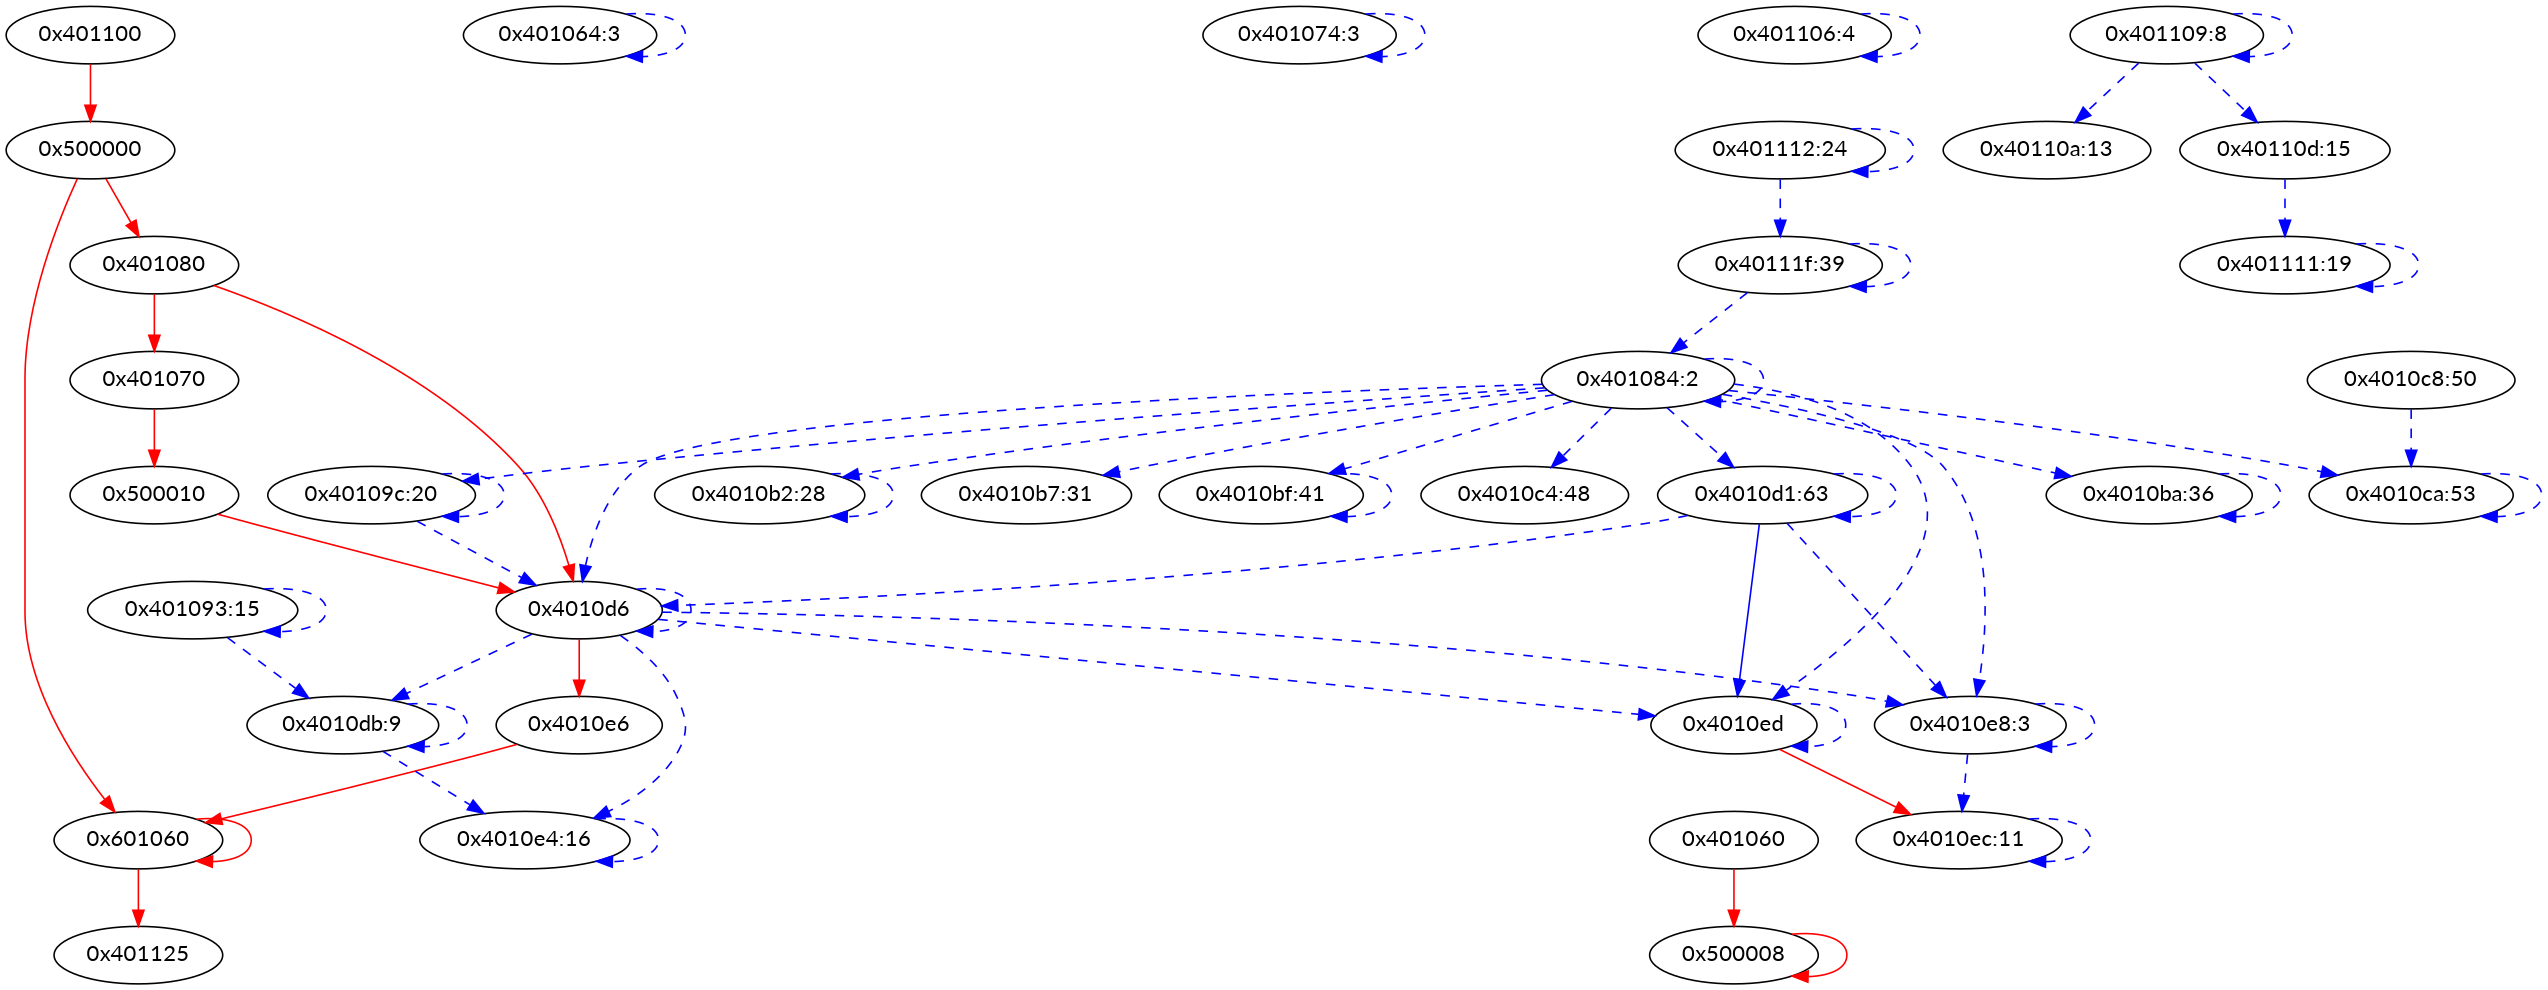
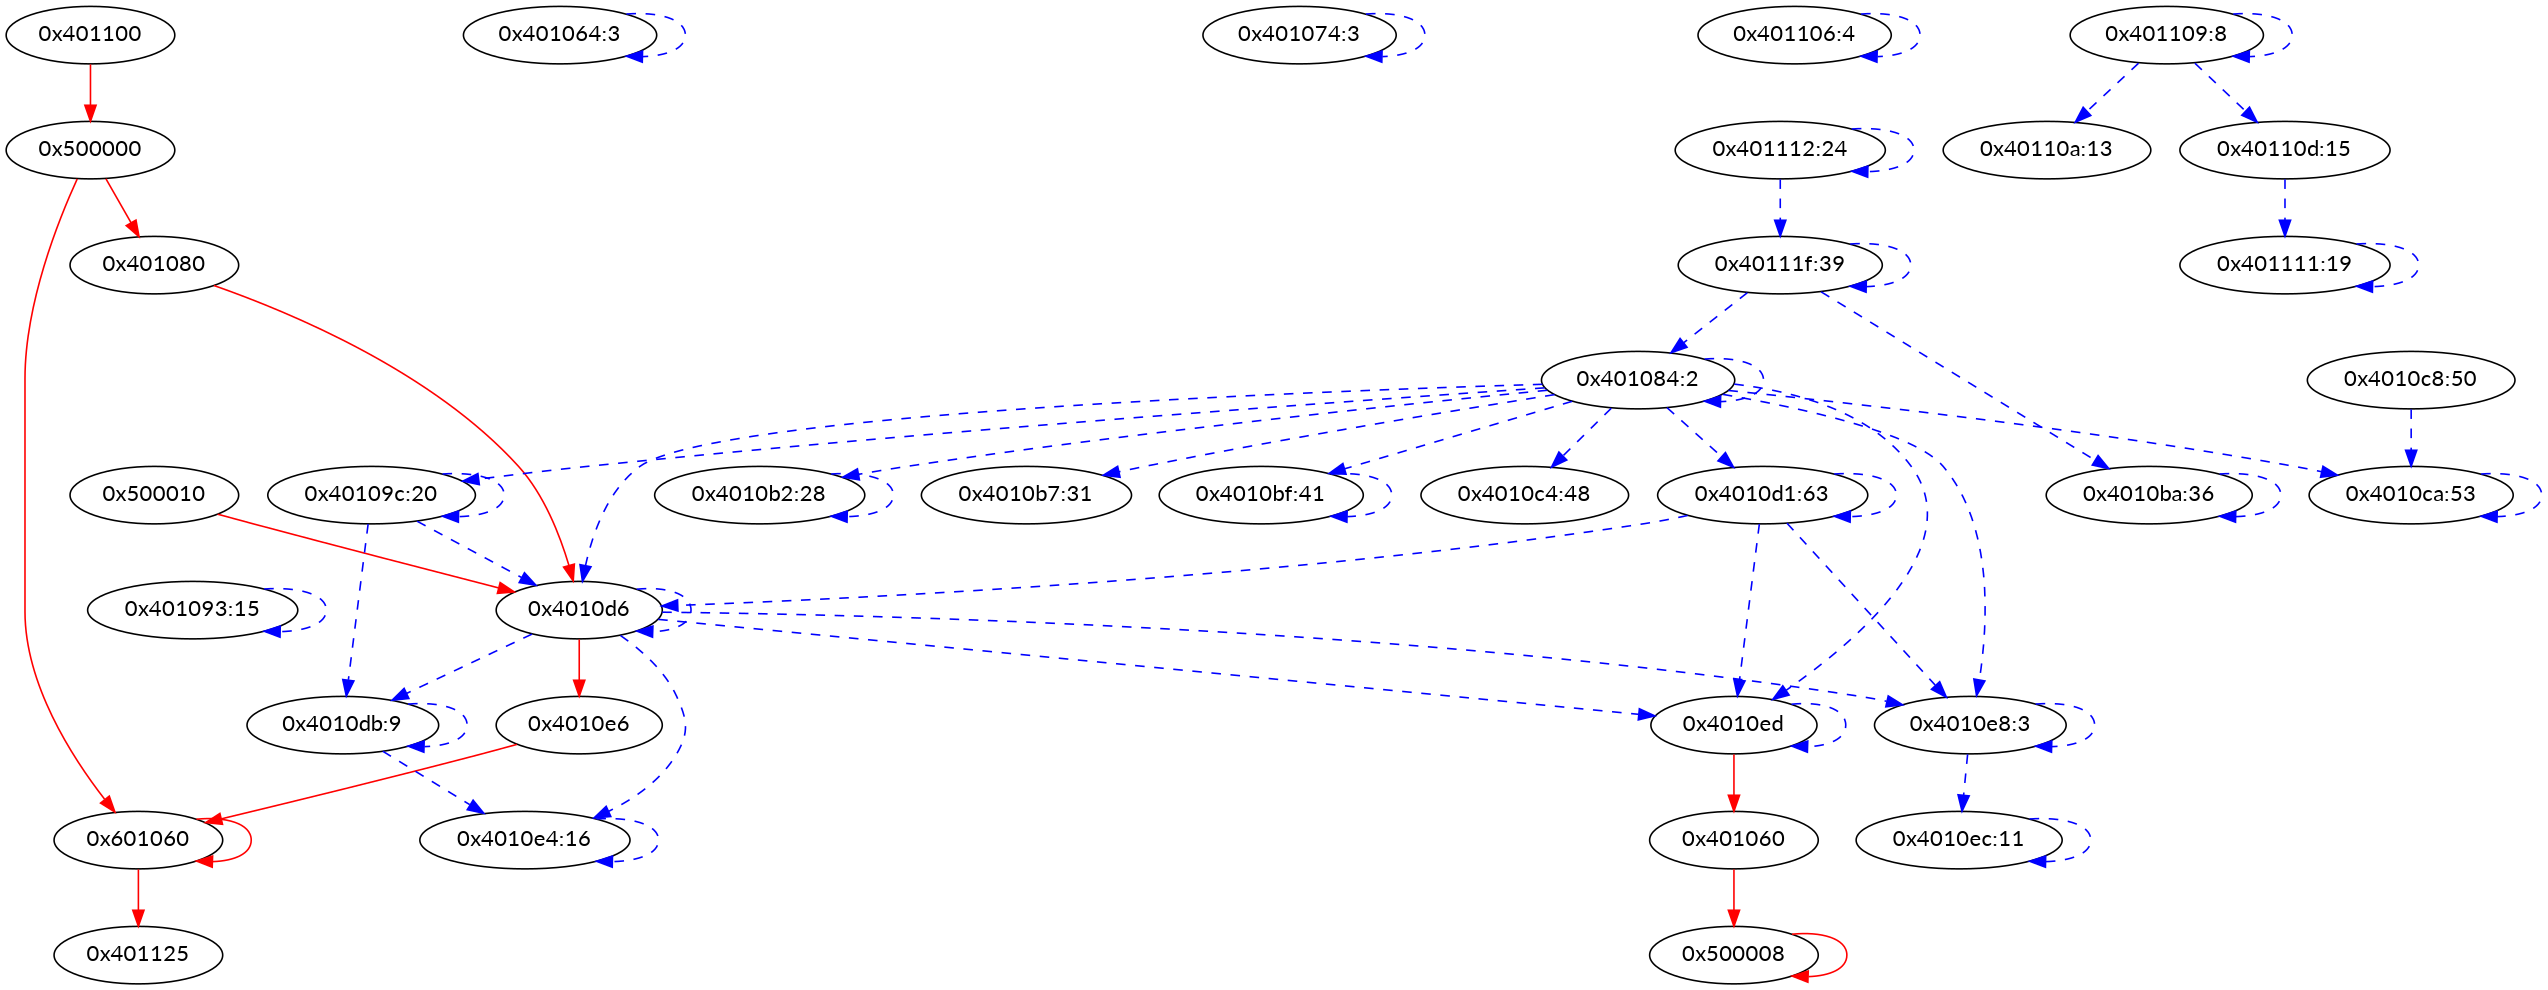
(154, 380) -> none
(1936, 447) -> (1958, 376)
(1749, 602) -> (1749, 602)
(262, 663) -> (358, 602)
(1838, 778) -> (1734, 775)
